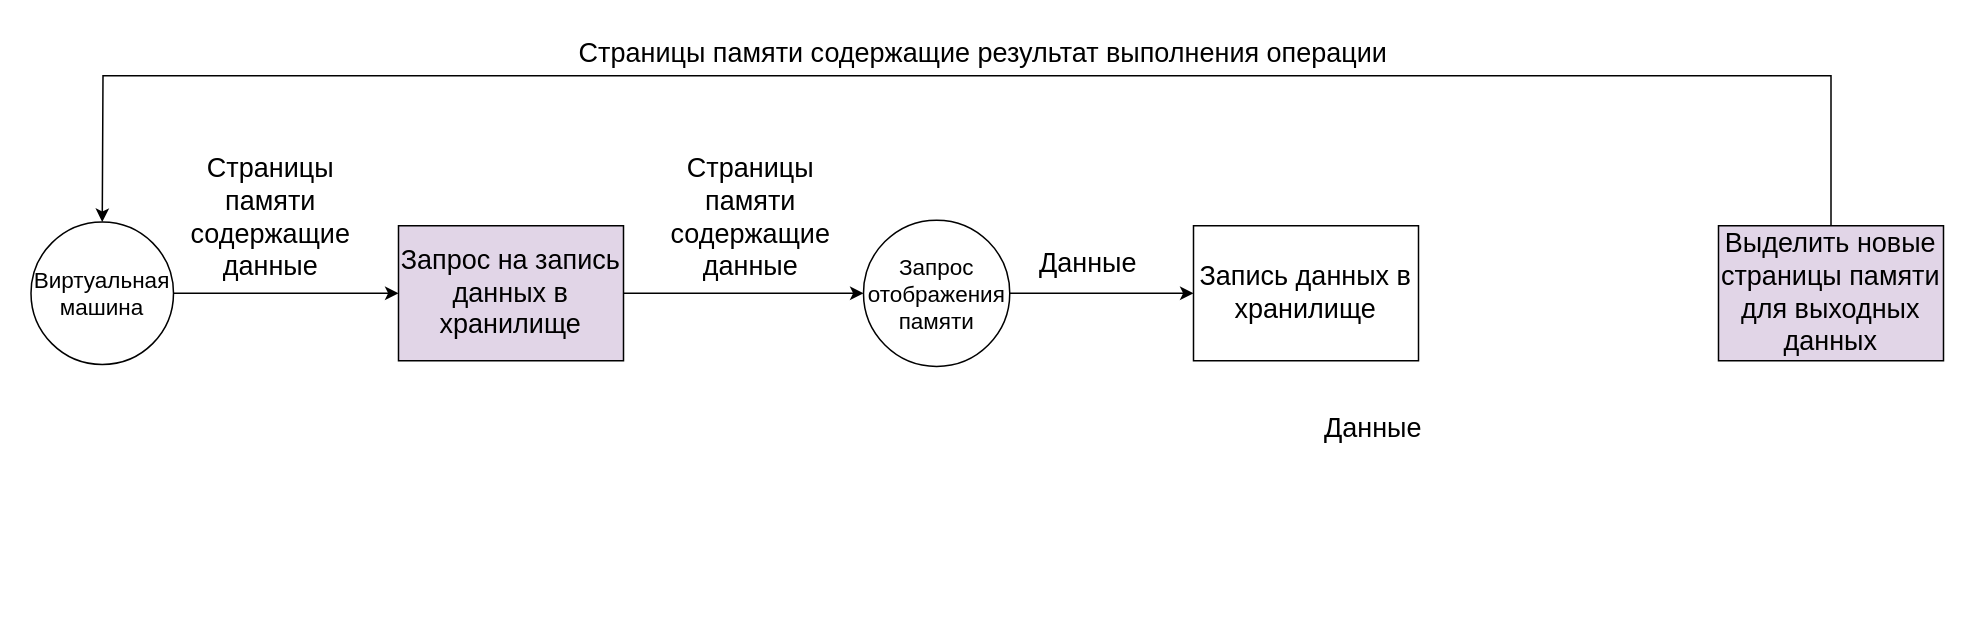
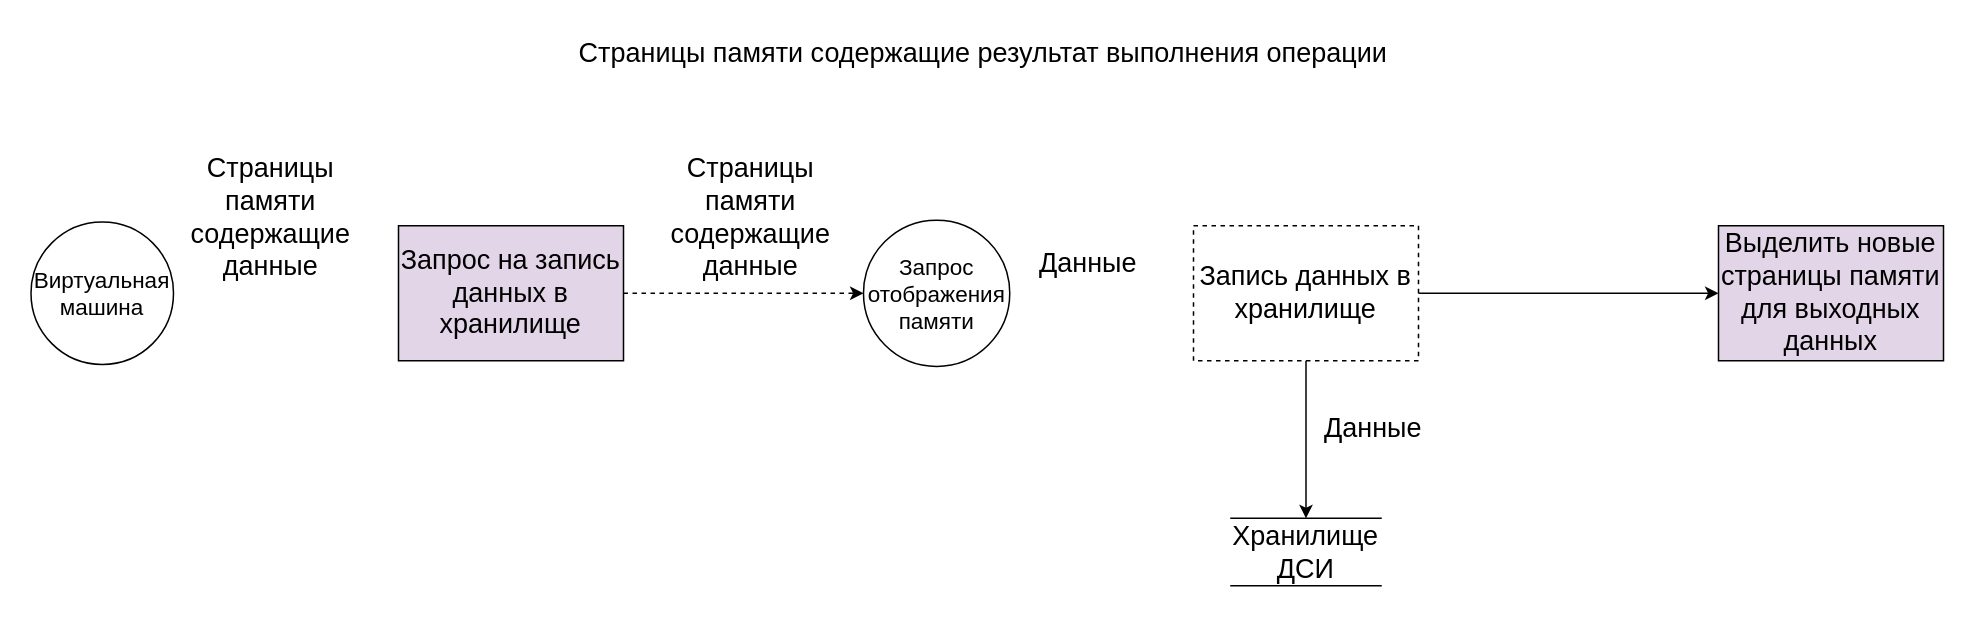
(974, 76) -> none
(280, 293) -> none
(737, 293) -> (737, 293)
(1097, 293) -> none
(1306, 293) -> (1306, 293)
none -> (1563, 293)
none -> (1306, 434)
none -> (1306, 552)
